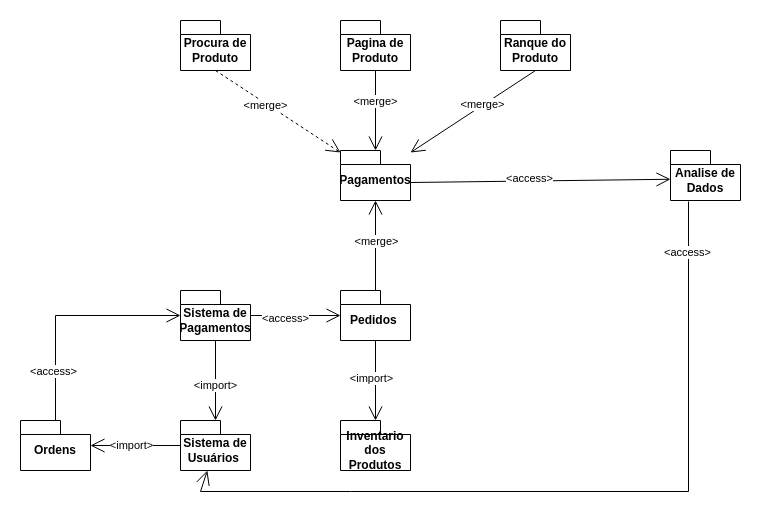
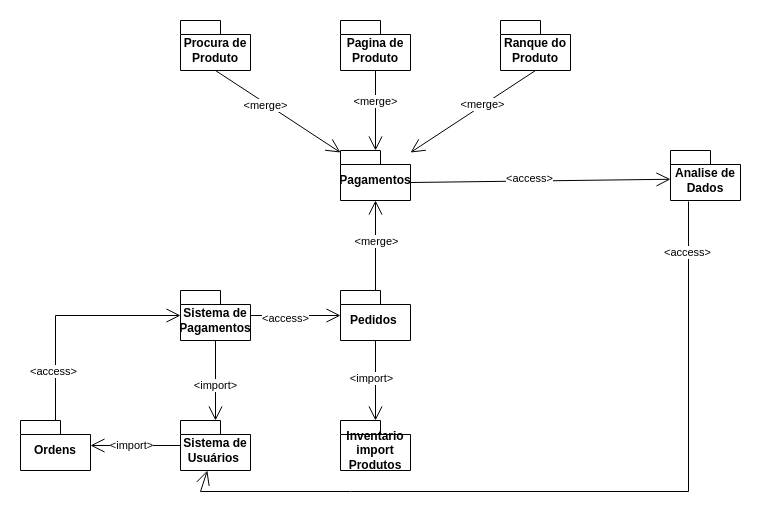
(307, 130) -> (307, 130)
(376, 451) -> (376, 451)
